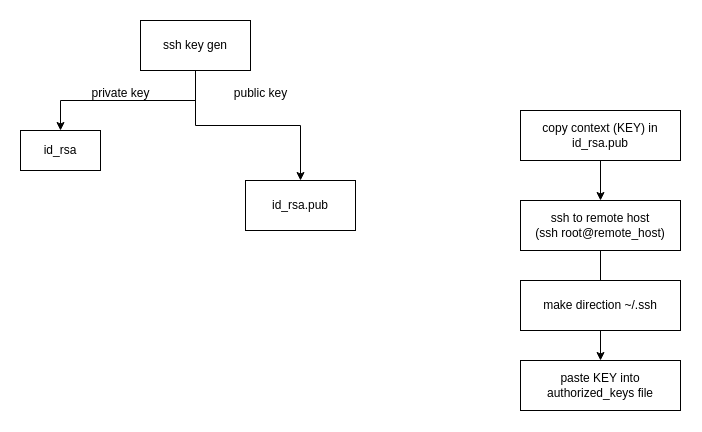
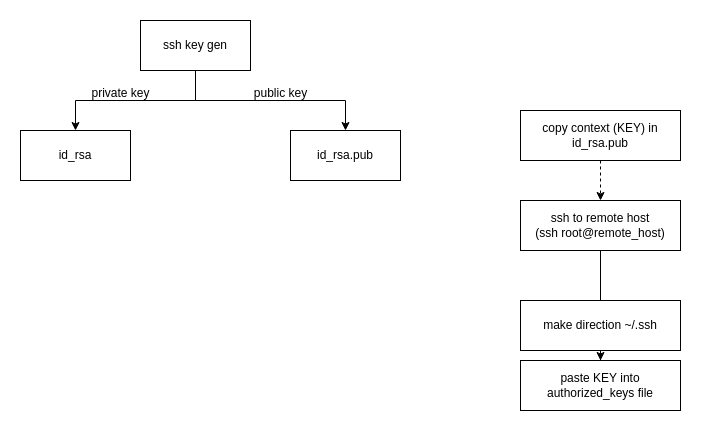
(261, 94) -> (281, 94)
(61, 151) -> (76, 156)
(601, 177) -> (601, 177)
(301, 206) -> (346, 156)
(601, 306) -> (601, 326)
